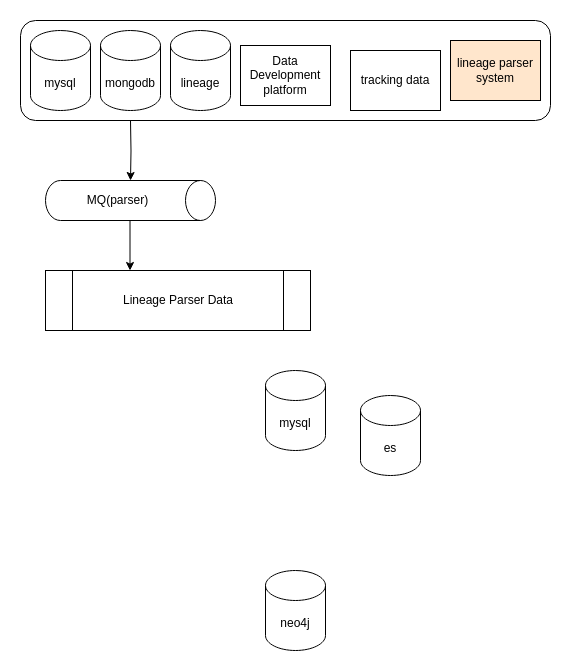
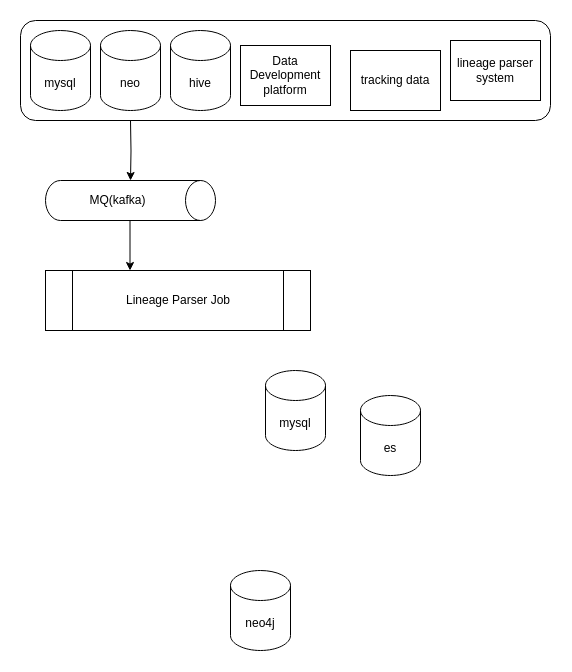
(496, 71) -> (496, 71)
(131, 84) -> (131, 84)
(201, 84) -> (201, 84)
(118, 201) -> (118, 201)
(179, 301) -> (179, 301)
(296, 611) -> (261, 611)
